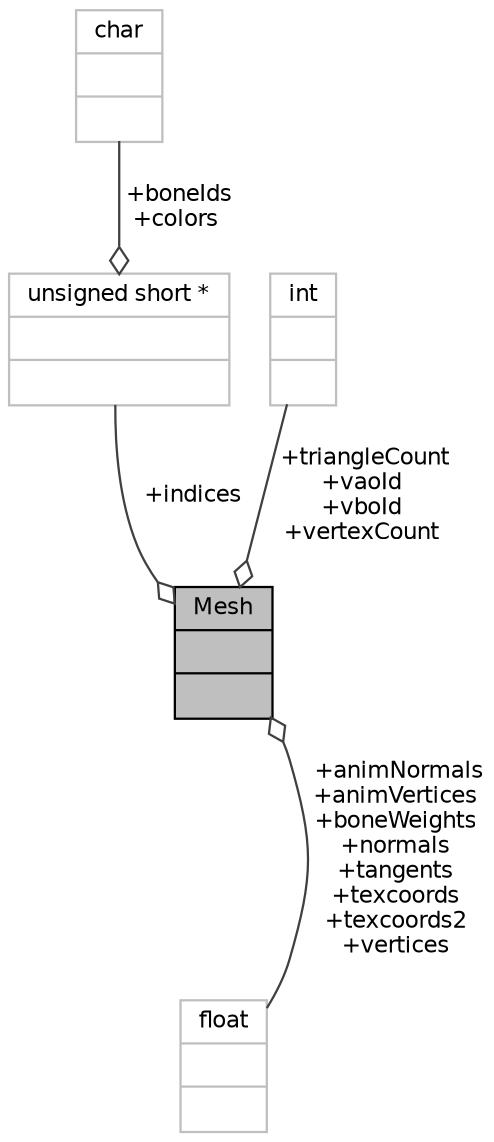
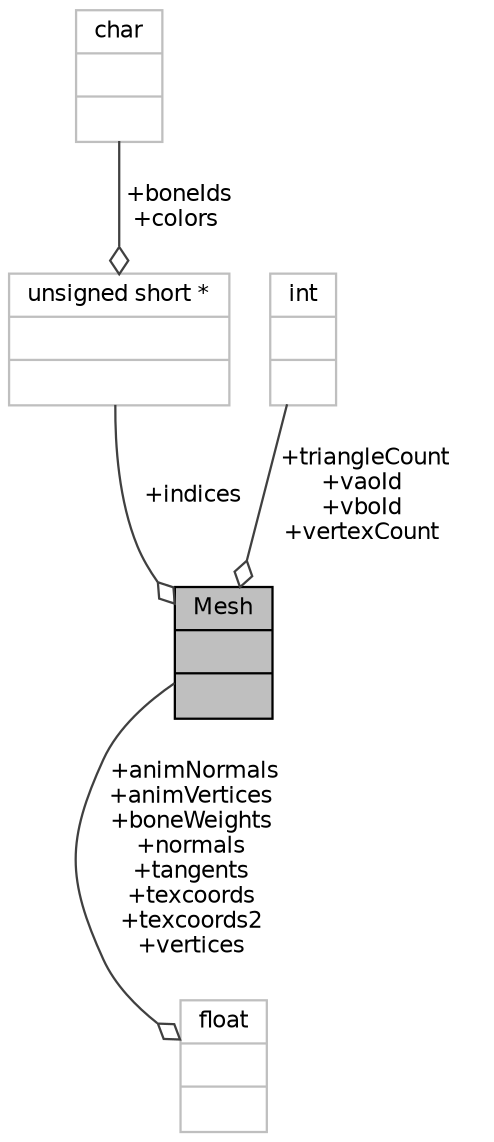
(307, 877) -> (76, 849)
